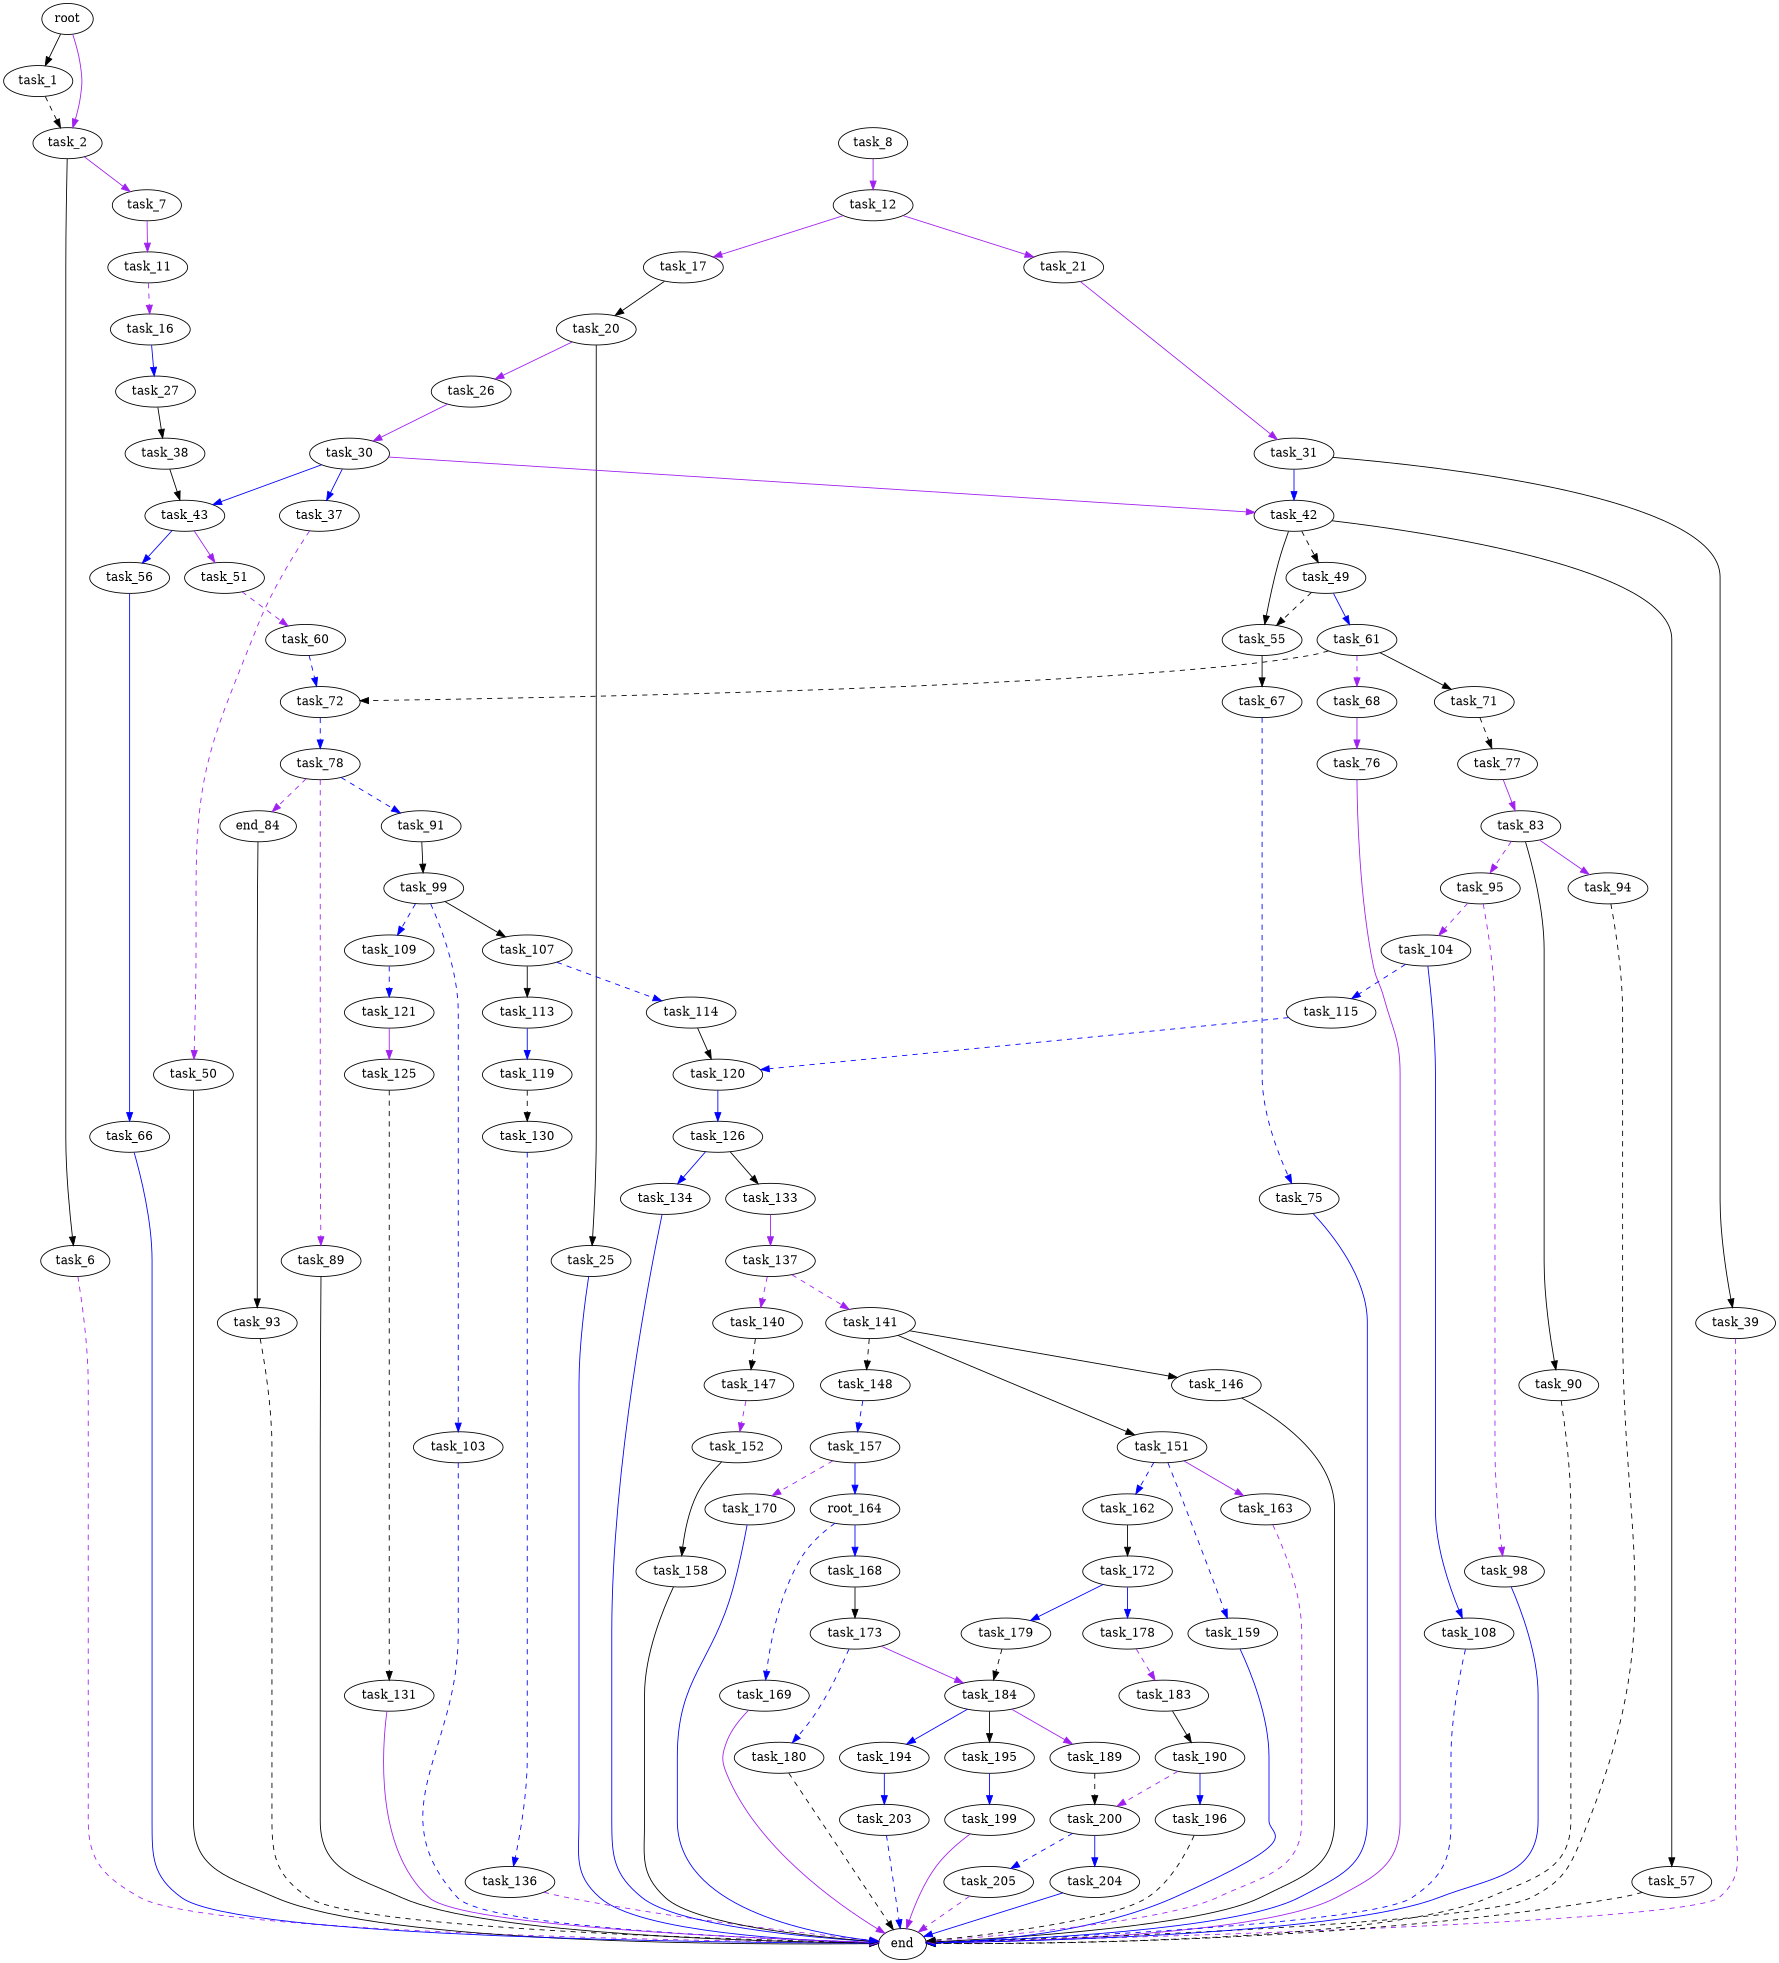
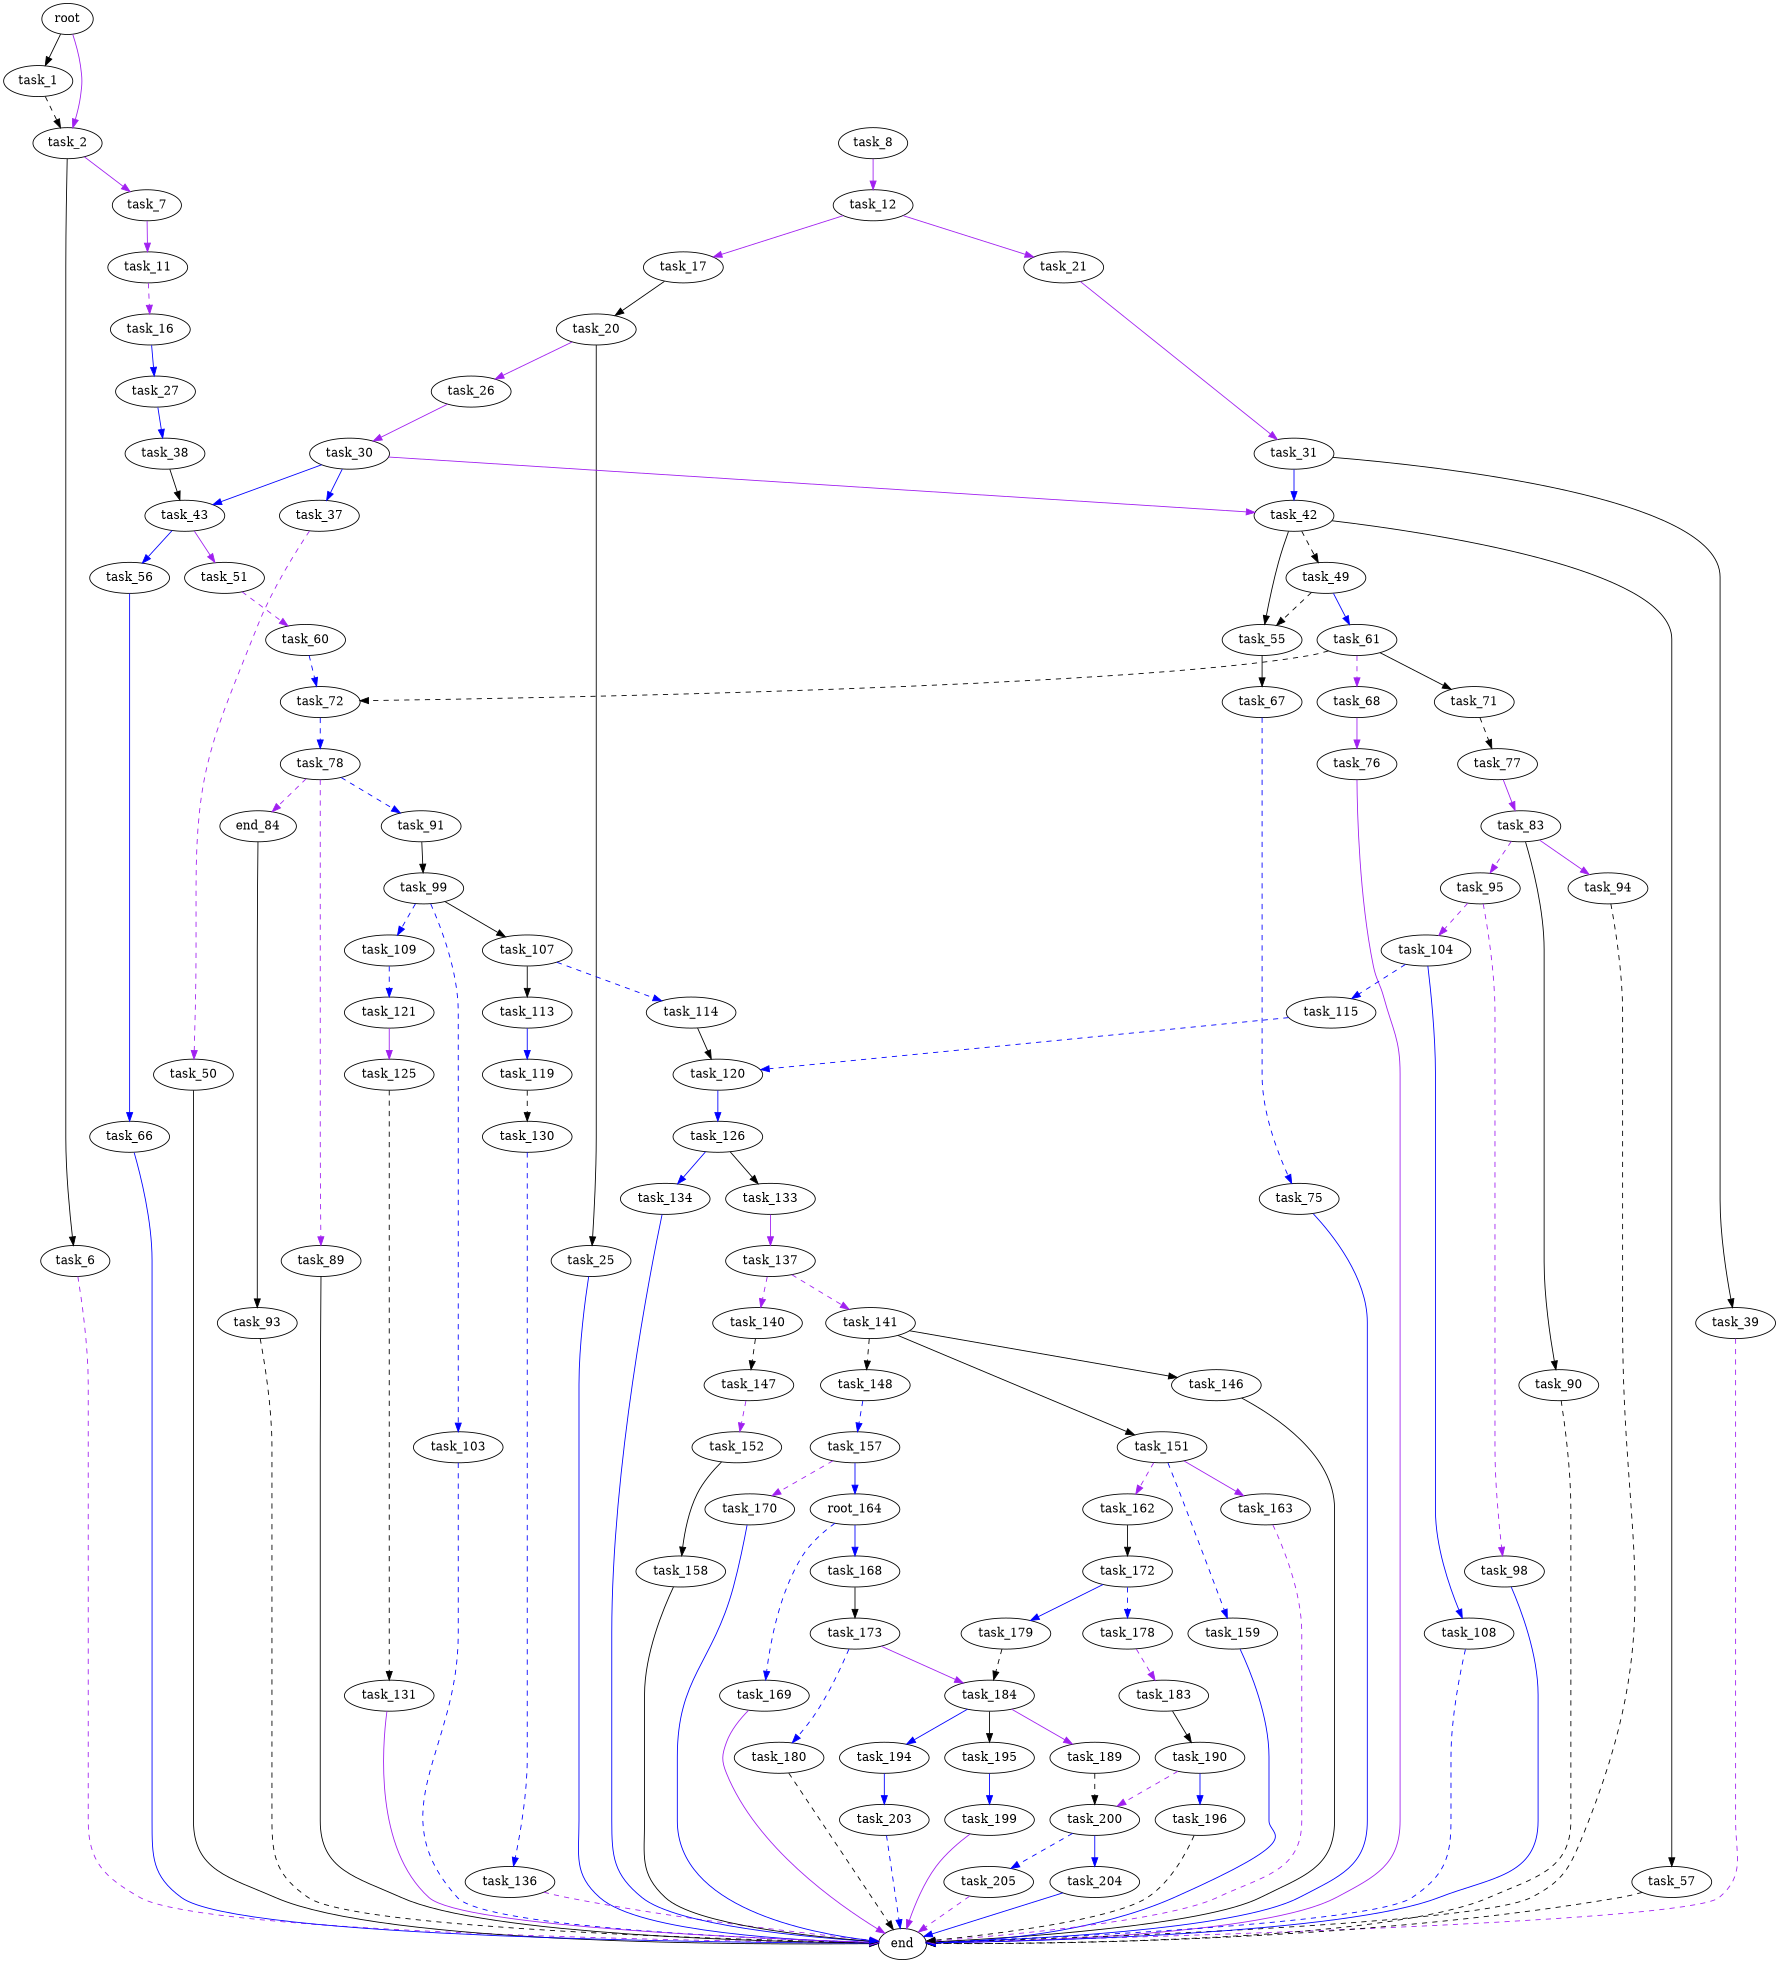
(160, 418) -> (160, 418)
(1147, 1475) -> (1147, 1475)
(1128, 1598) -> (1128, 1598)
